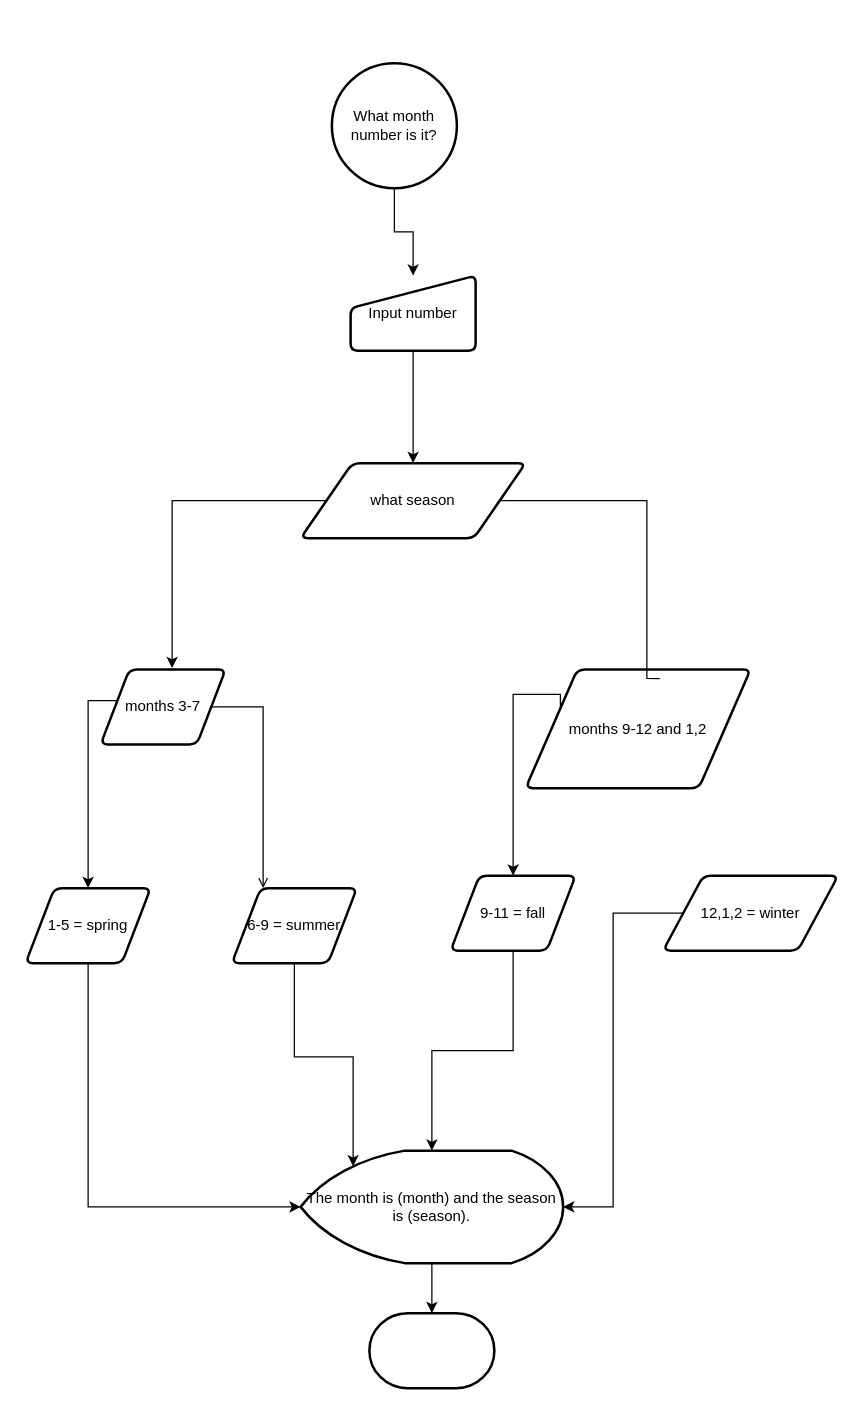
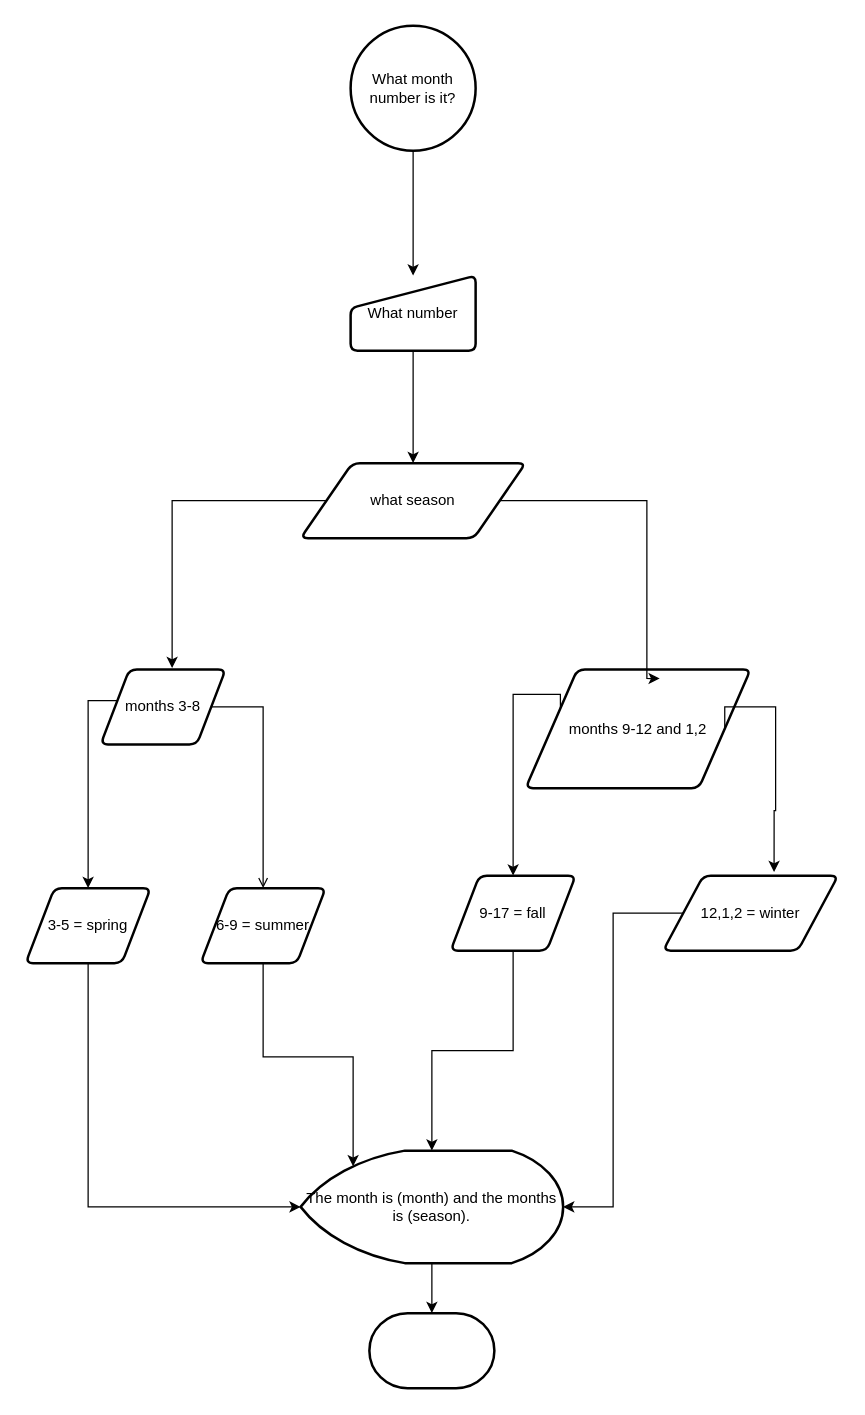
(394, 126) -> (413, 88)
(413, 313) -> (413, 313)
(649, 679) -> (647, 676)
(163, 707) -> (163, 707)
none -> (776, 751)
(513, 913) -> (513, 913)
(88, 926) -> (88, 926)
(294, 926) -> (263, 926)
(432, 1207) -> (432, 1207)
